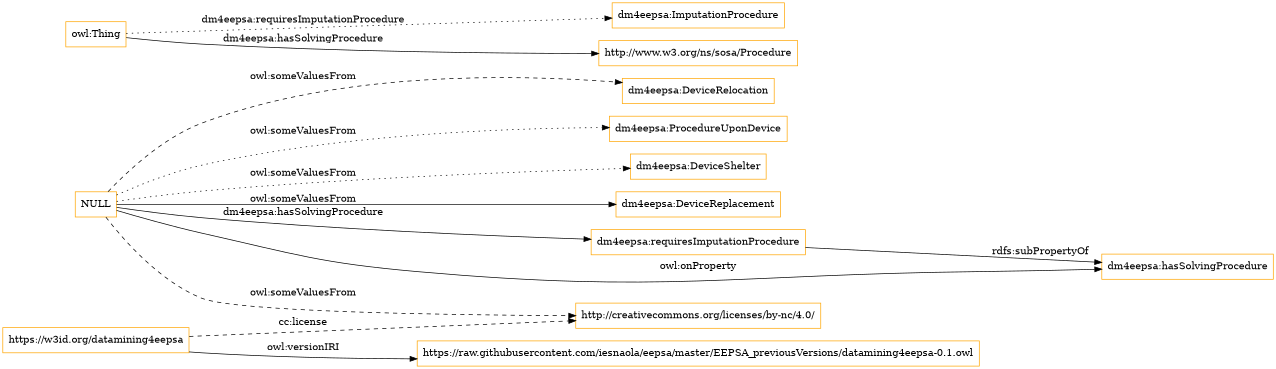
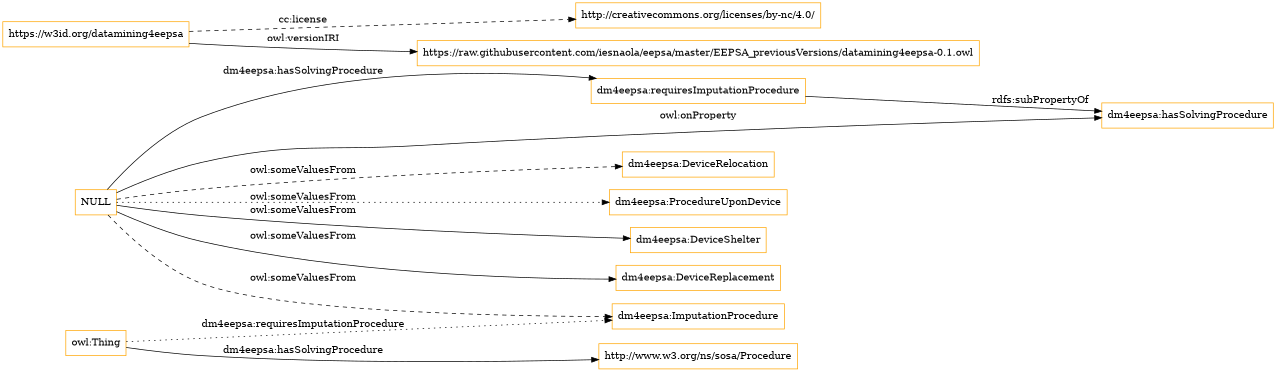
(369, 179) -> (369, 227)
(321, 311) -> (344, 307)
